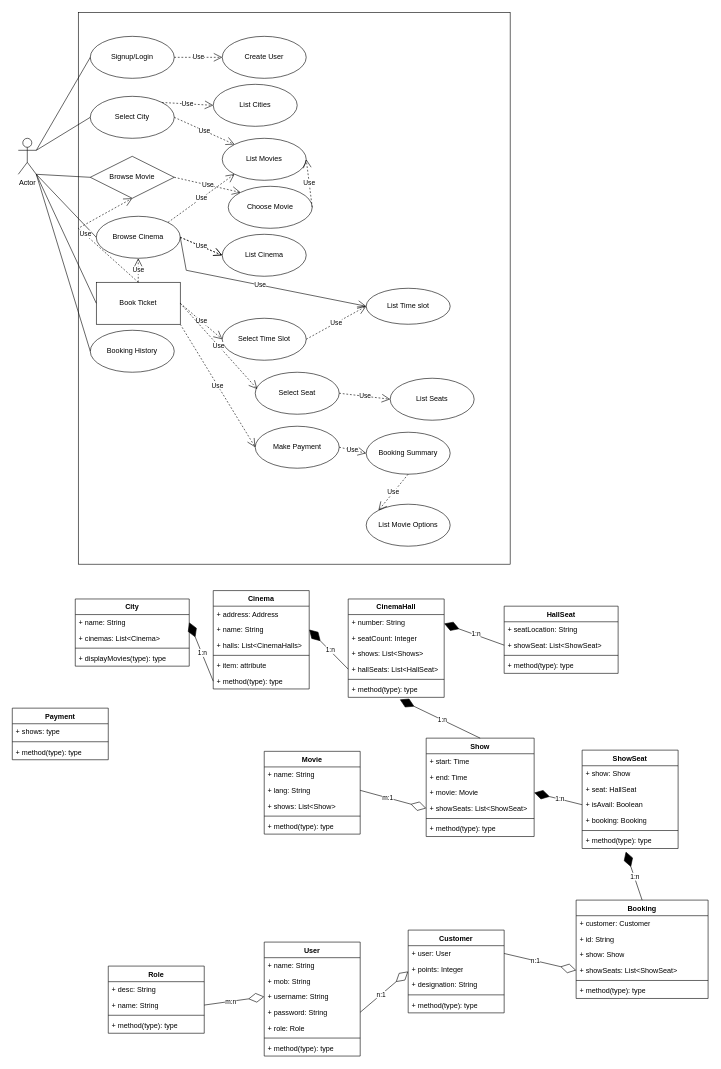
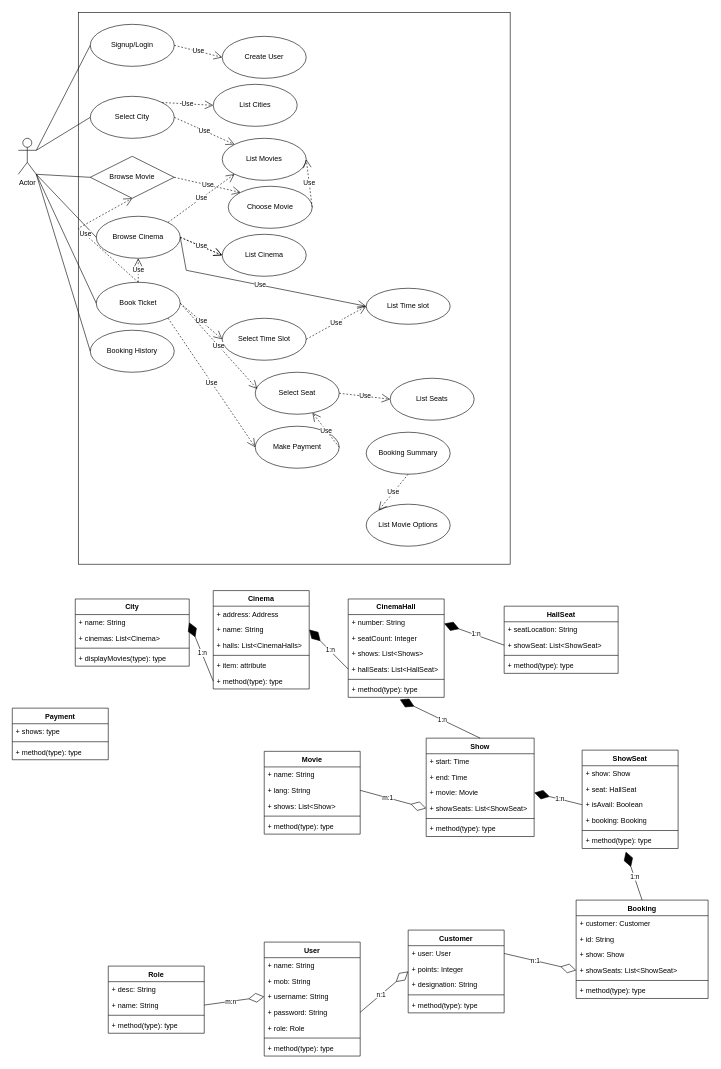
(132, 57) -> (132, 45)
(138, 303) -> (138, 303)
(352, 450) -> (326, 431)
